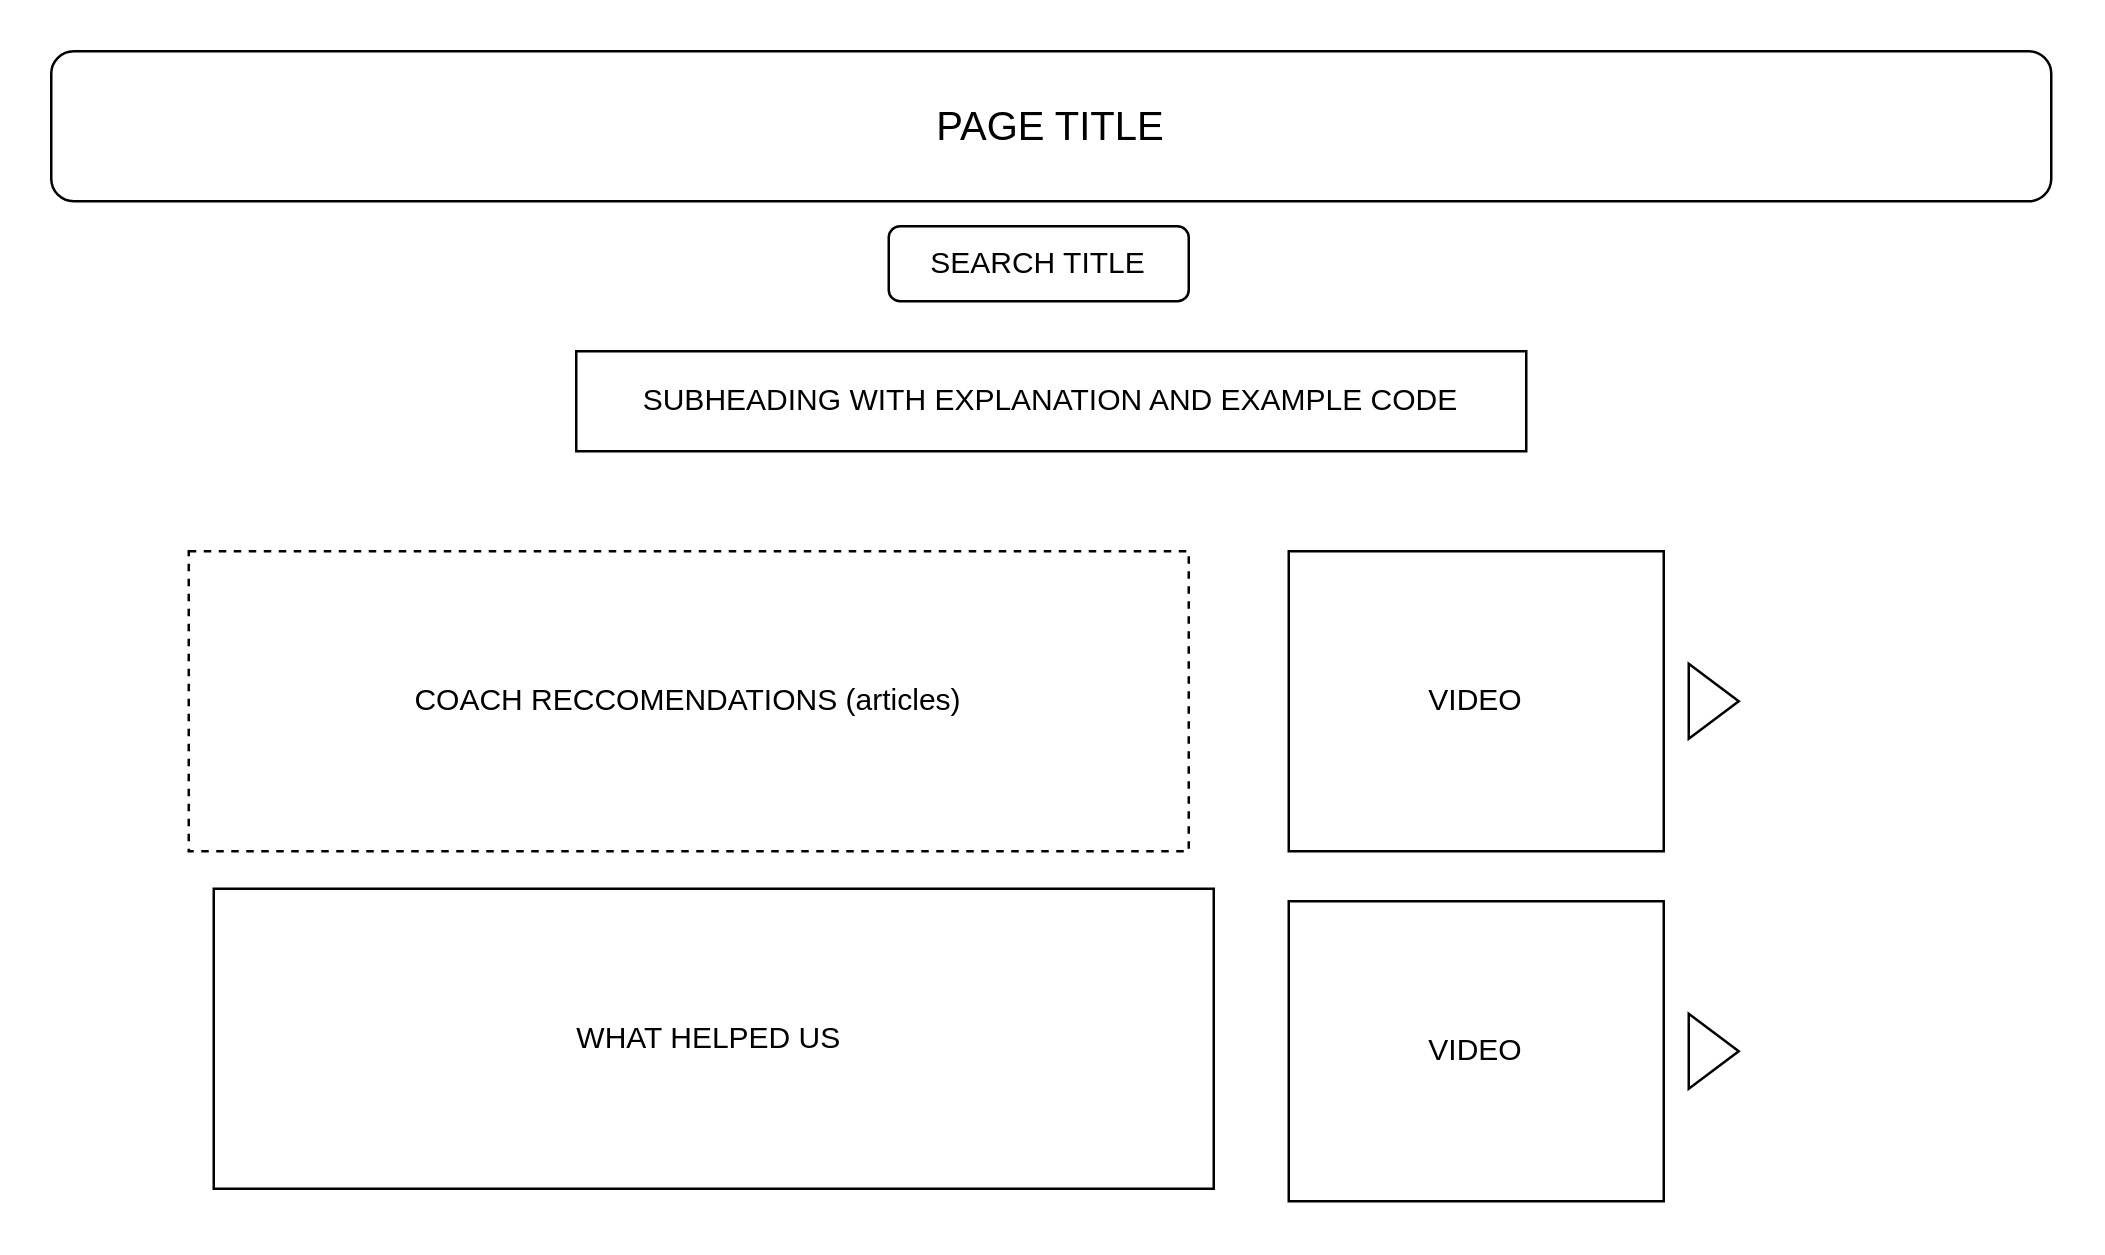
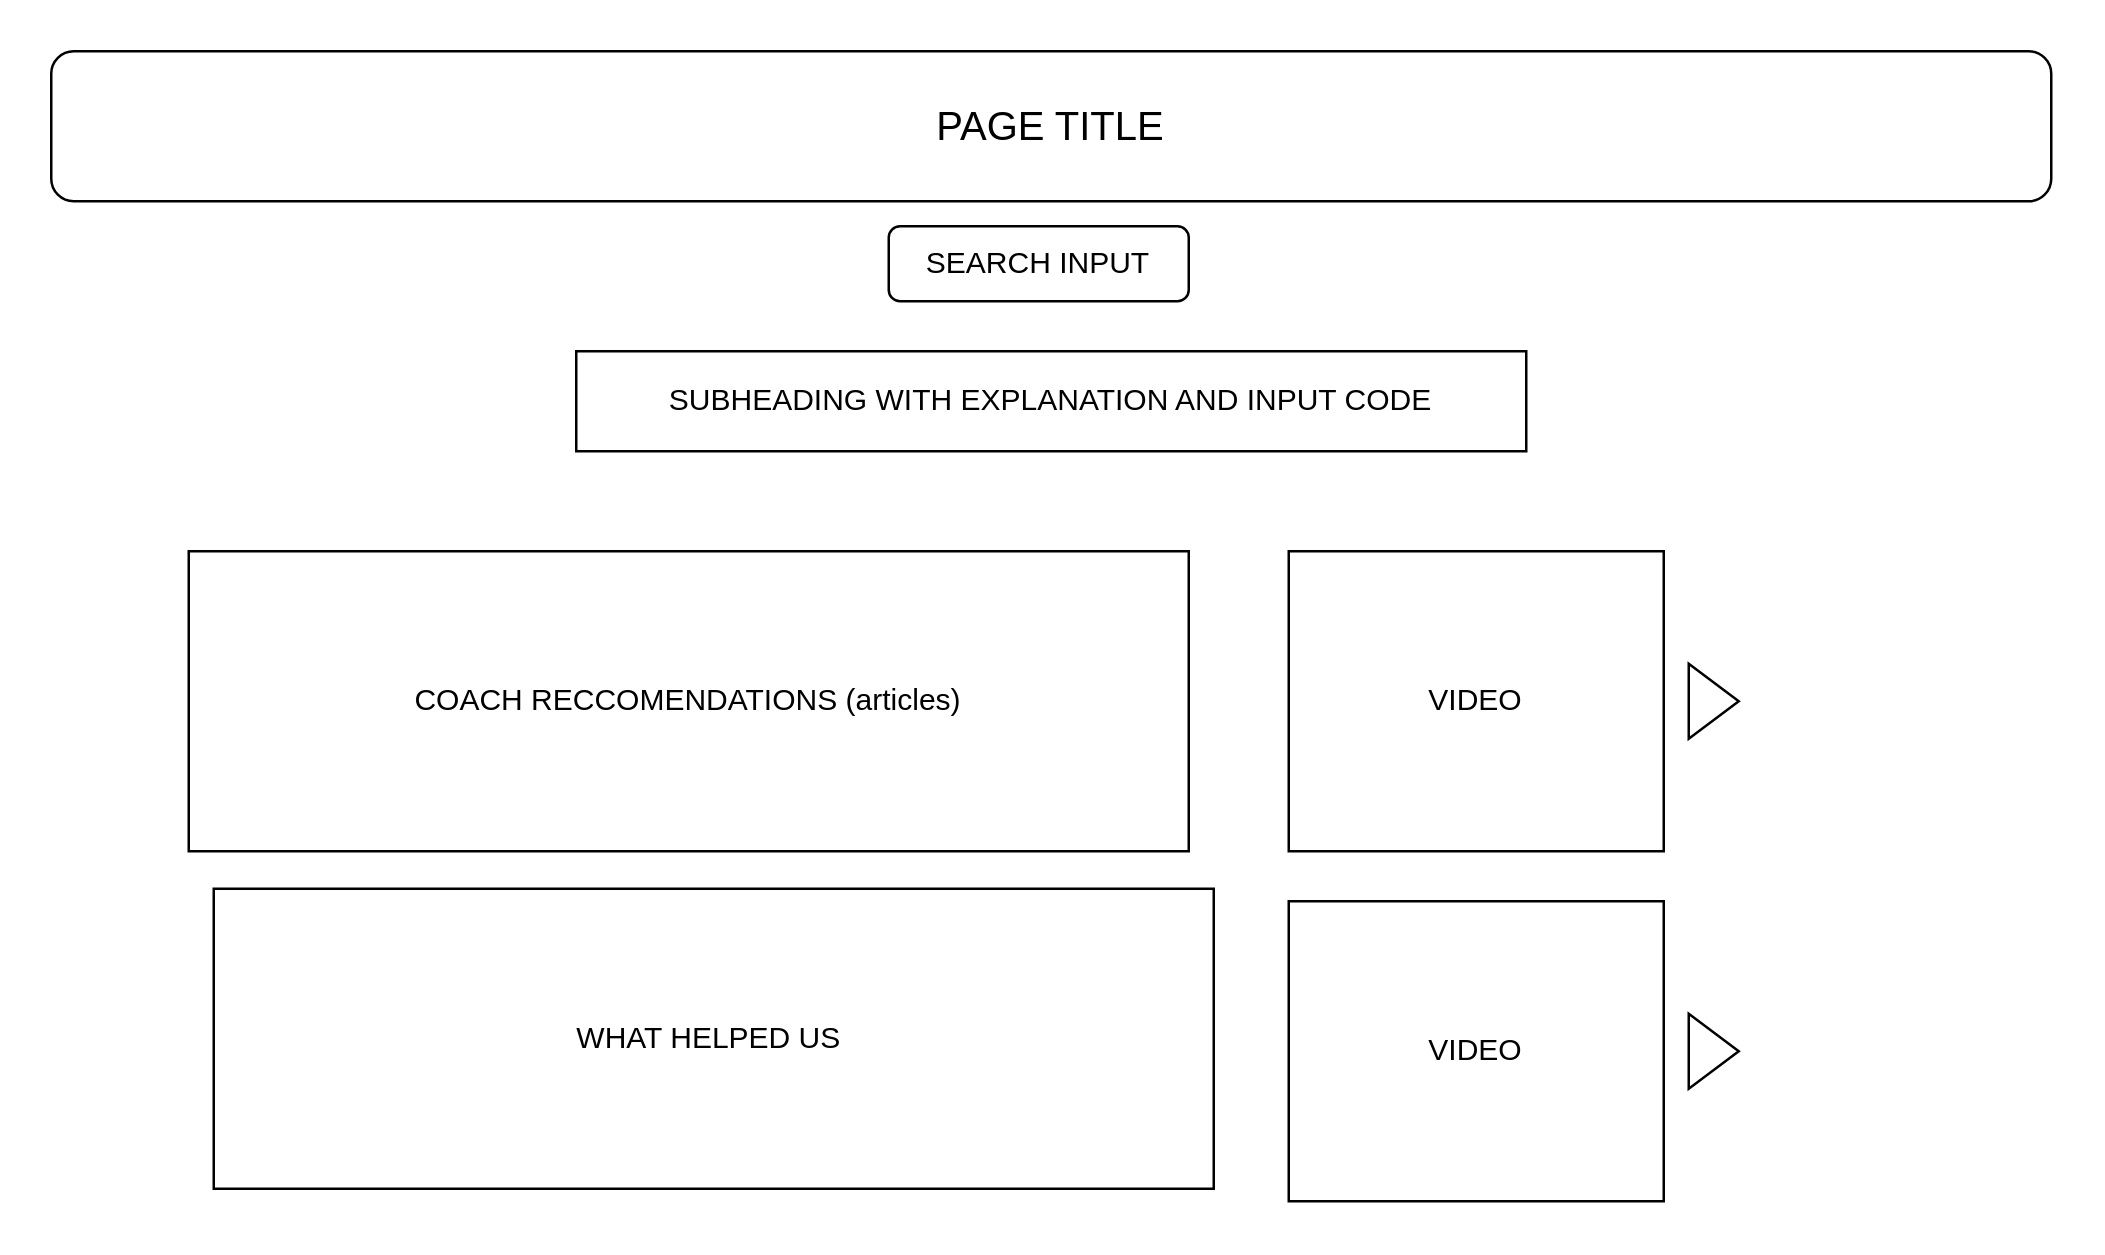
(1039, 264) -> (1039, 264)
(1051, 401) -> (1051, 401)
(689, 701) -> (689, 701)
